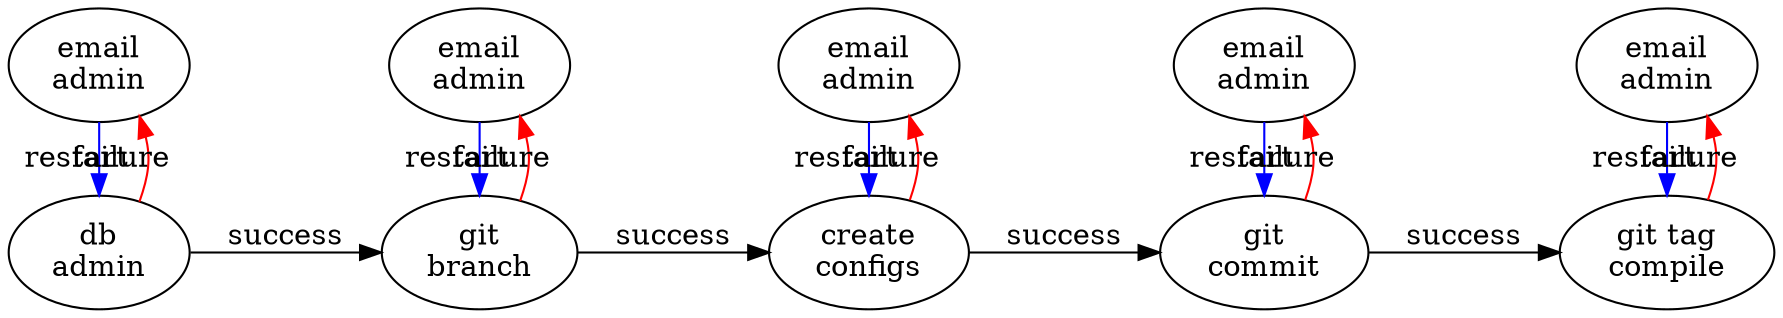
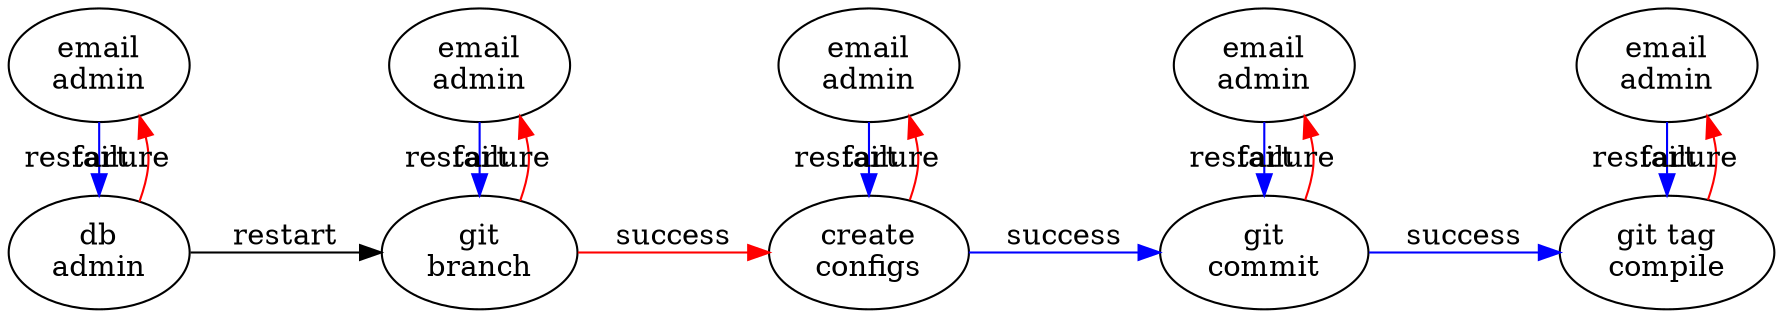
(286, 237) -> (286, 237)
(663, 252) -> (663, 252)
(1054, 252) -> (1054, 252)
(1454, 252) -> (1454, 252)
